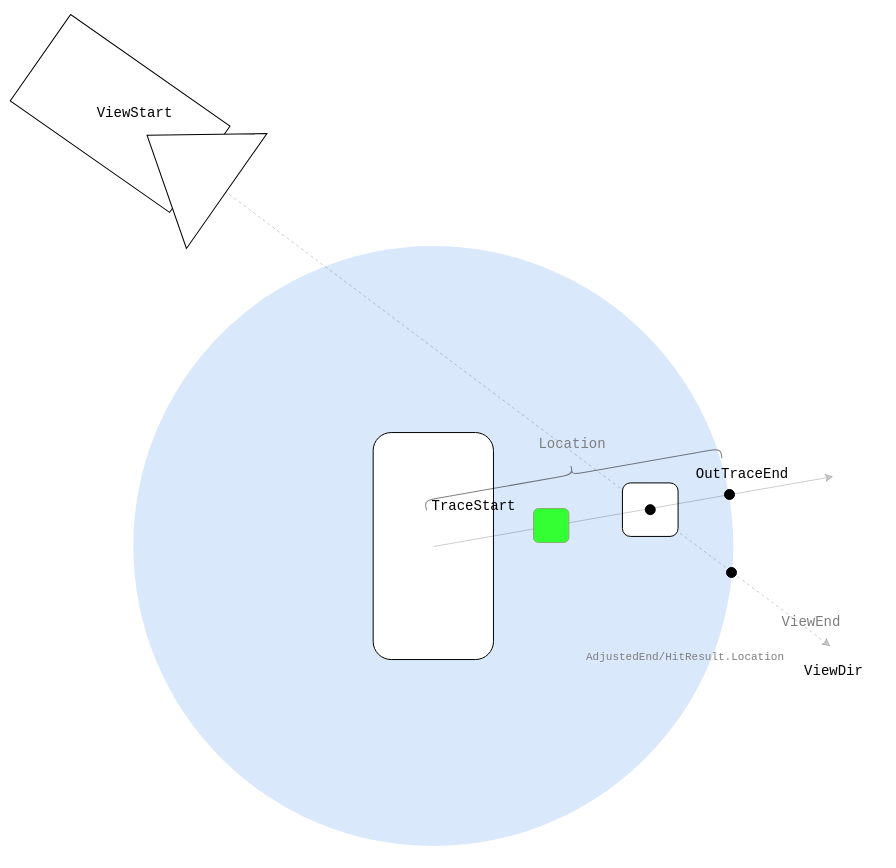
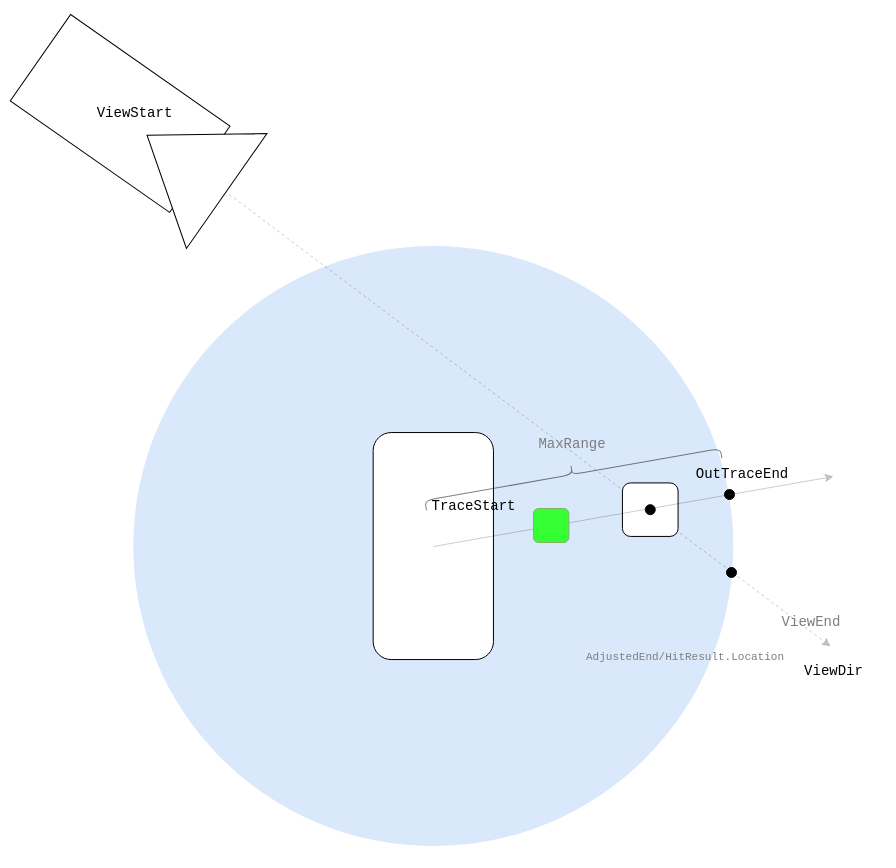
(573, 445) -> (573, 445)
